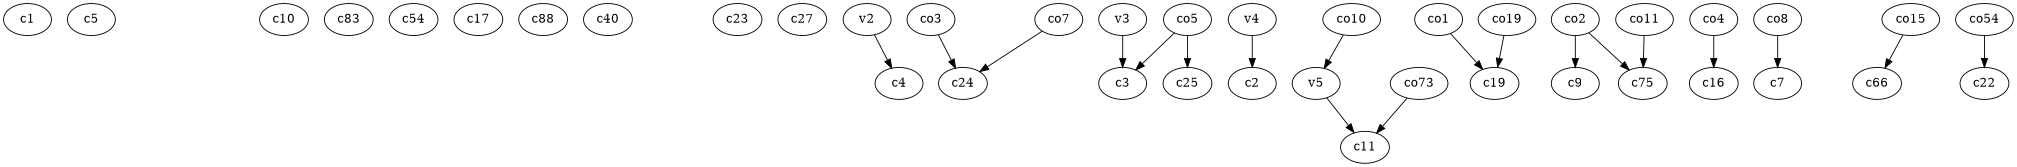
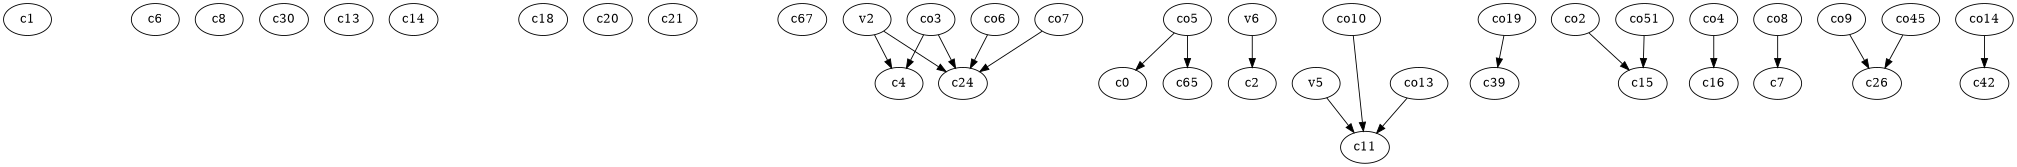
(91, 20) -> none
none -> (155, 20)
none -> (219, 20)
(284, 20) -> (284, 20)
(349, 20) -> (349, 20)
(414, 20) -> (414, 20)
(478, 20) -> none
(543, 20) -> (543, 20)
(608, 20) -> (608, 20)
none -> (673, 20)
(738, 20) -> none
(802, 20) -> (802, 20)
none -> (995, 20)
(1123, 20) -> none
(1252, 20) -> (1252, 20)
(1439, 20) -> none
(1645, 20) -> (1645, 20)
none -> (1842, 20)
(1911, 20) -> (1911, 20)
(1984, 20) -> (1984, 20)
none -> (918, 46)
none -> (910, 48)
(1336, 48) -> (1358, 79)
(1123, 83) -> (1123, 83)
(1187, 83) -> (1187, 83)
(1419, 83) -> (1419, 83)
(1495, 83) -> (1495, 83)
(1575, 83) -> none
(1643, 83) -> (1643, 83)
(1877, 83) -> (1877, 83)
(1984, 83) -> (1984, 83)
